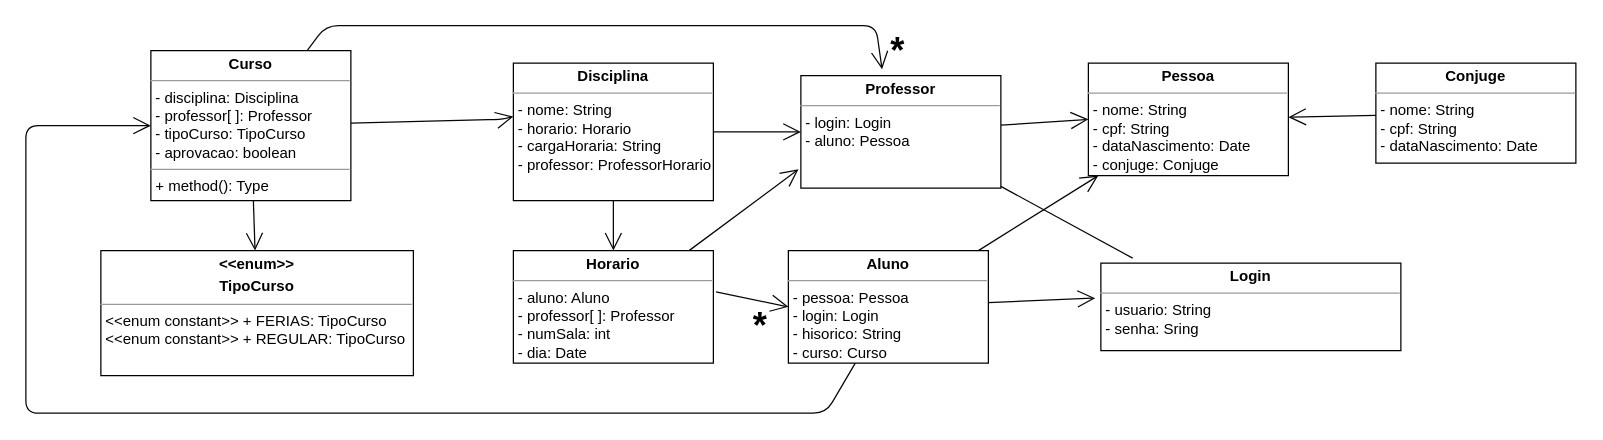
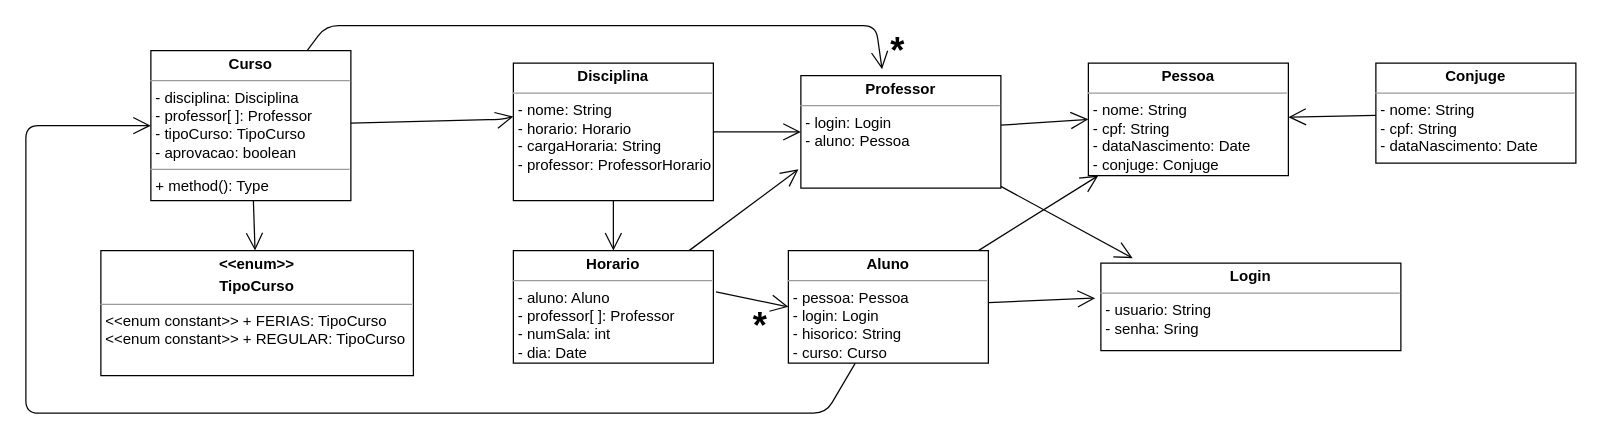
(1127, 255) -> (1127, 255)
